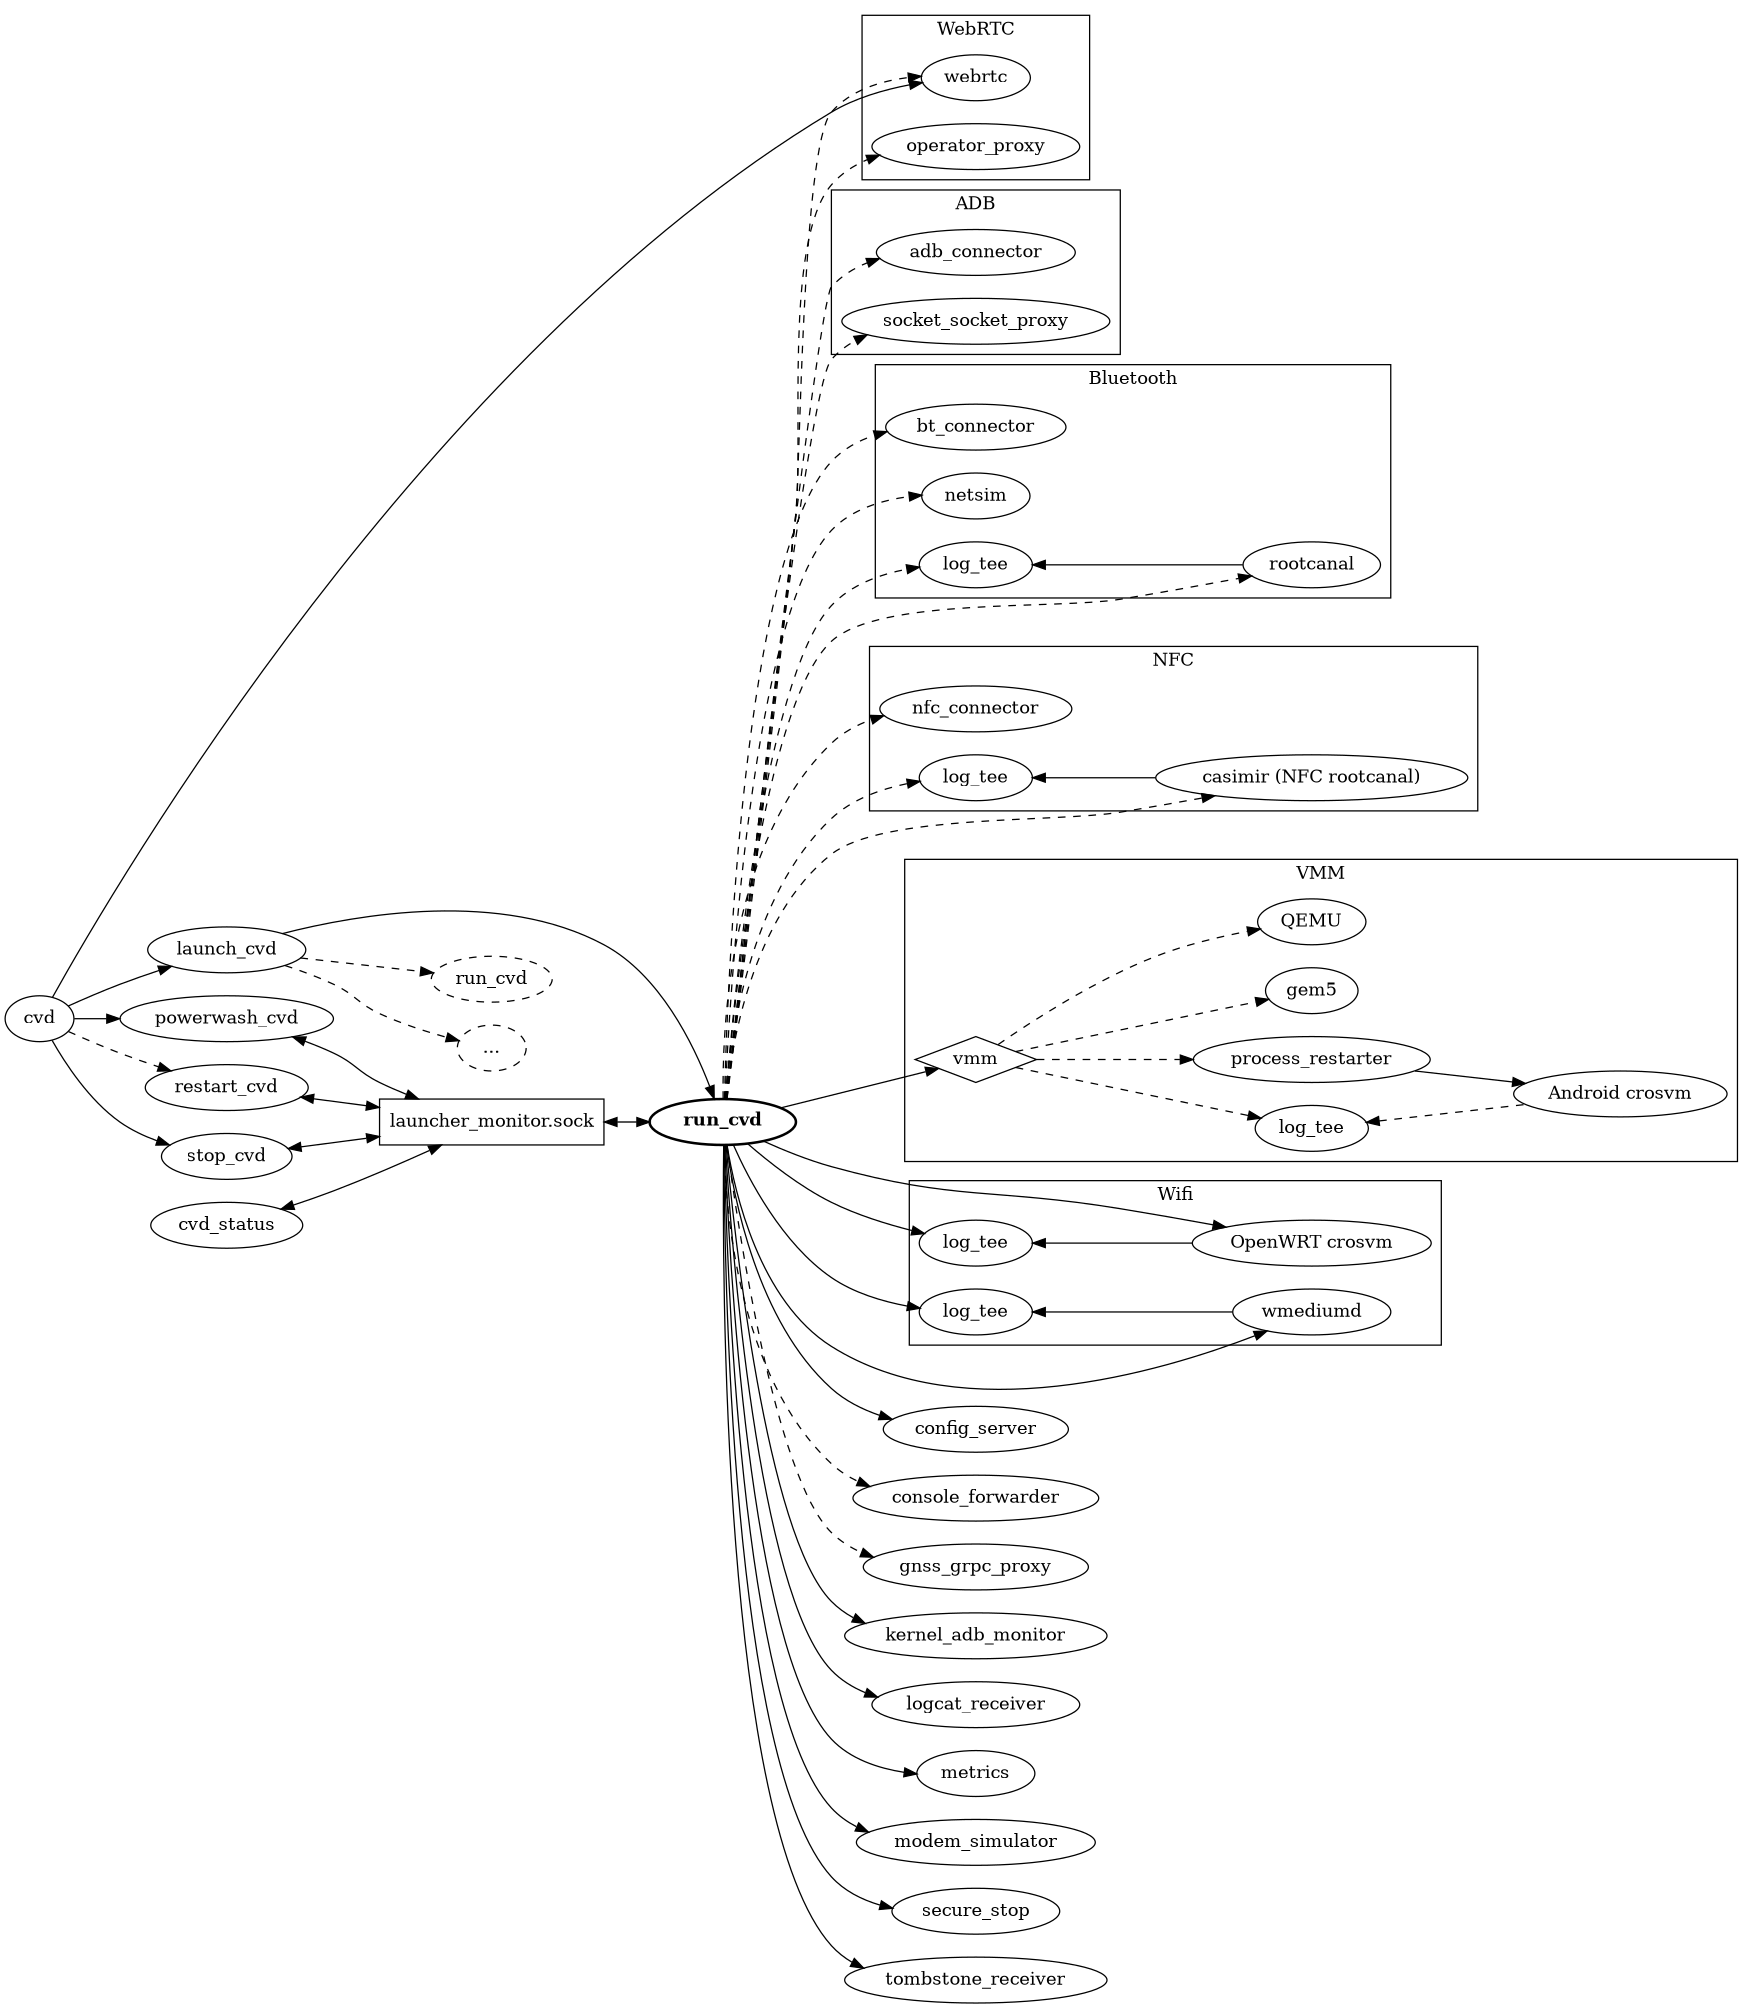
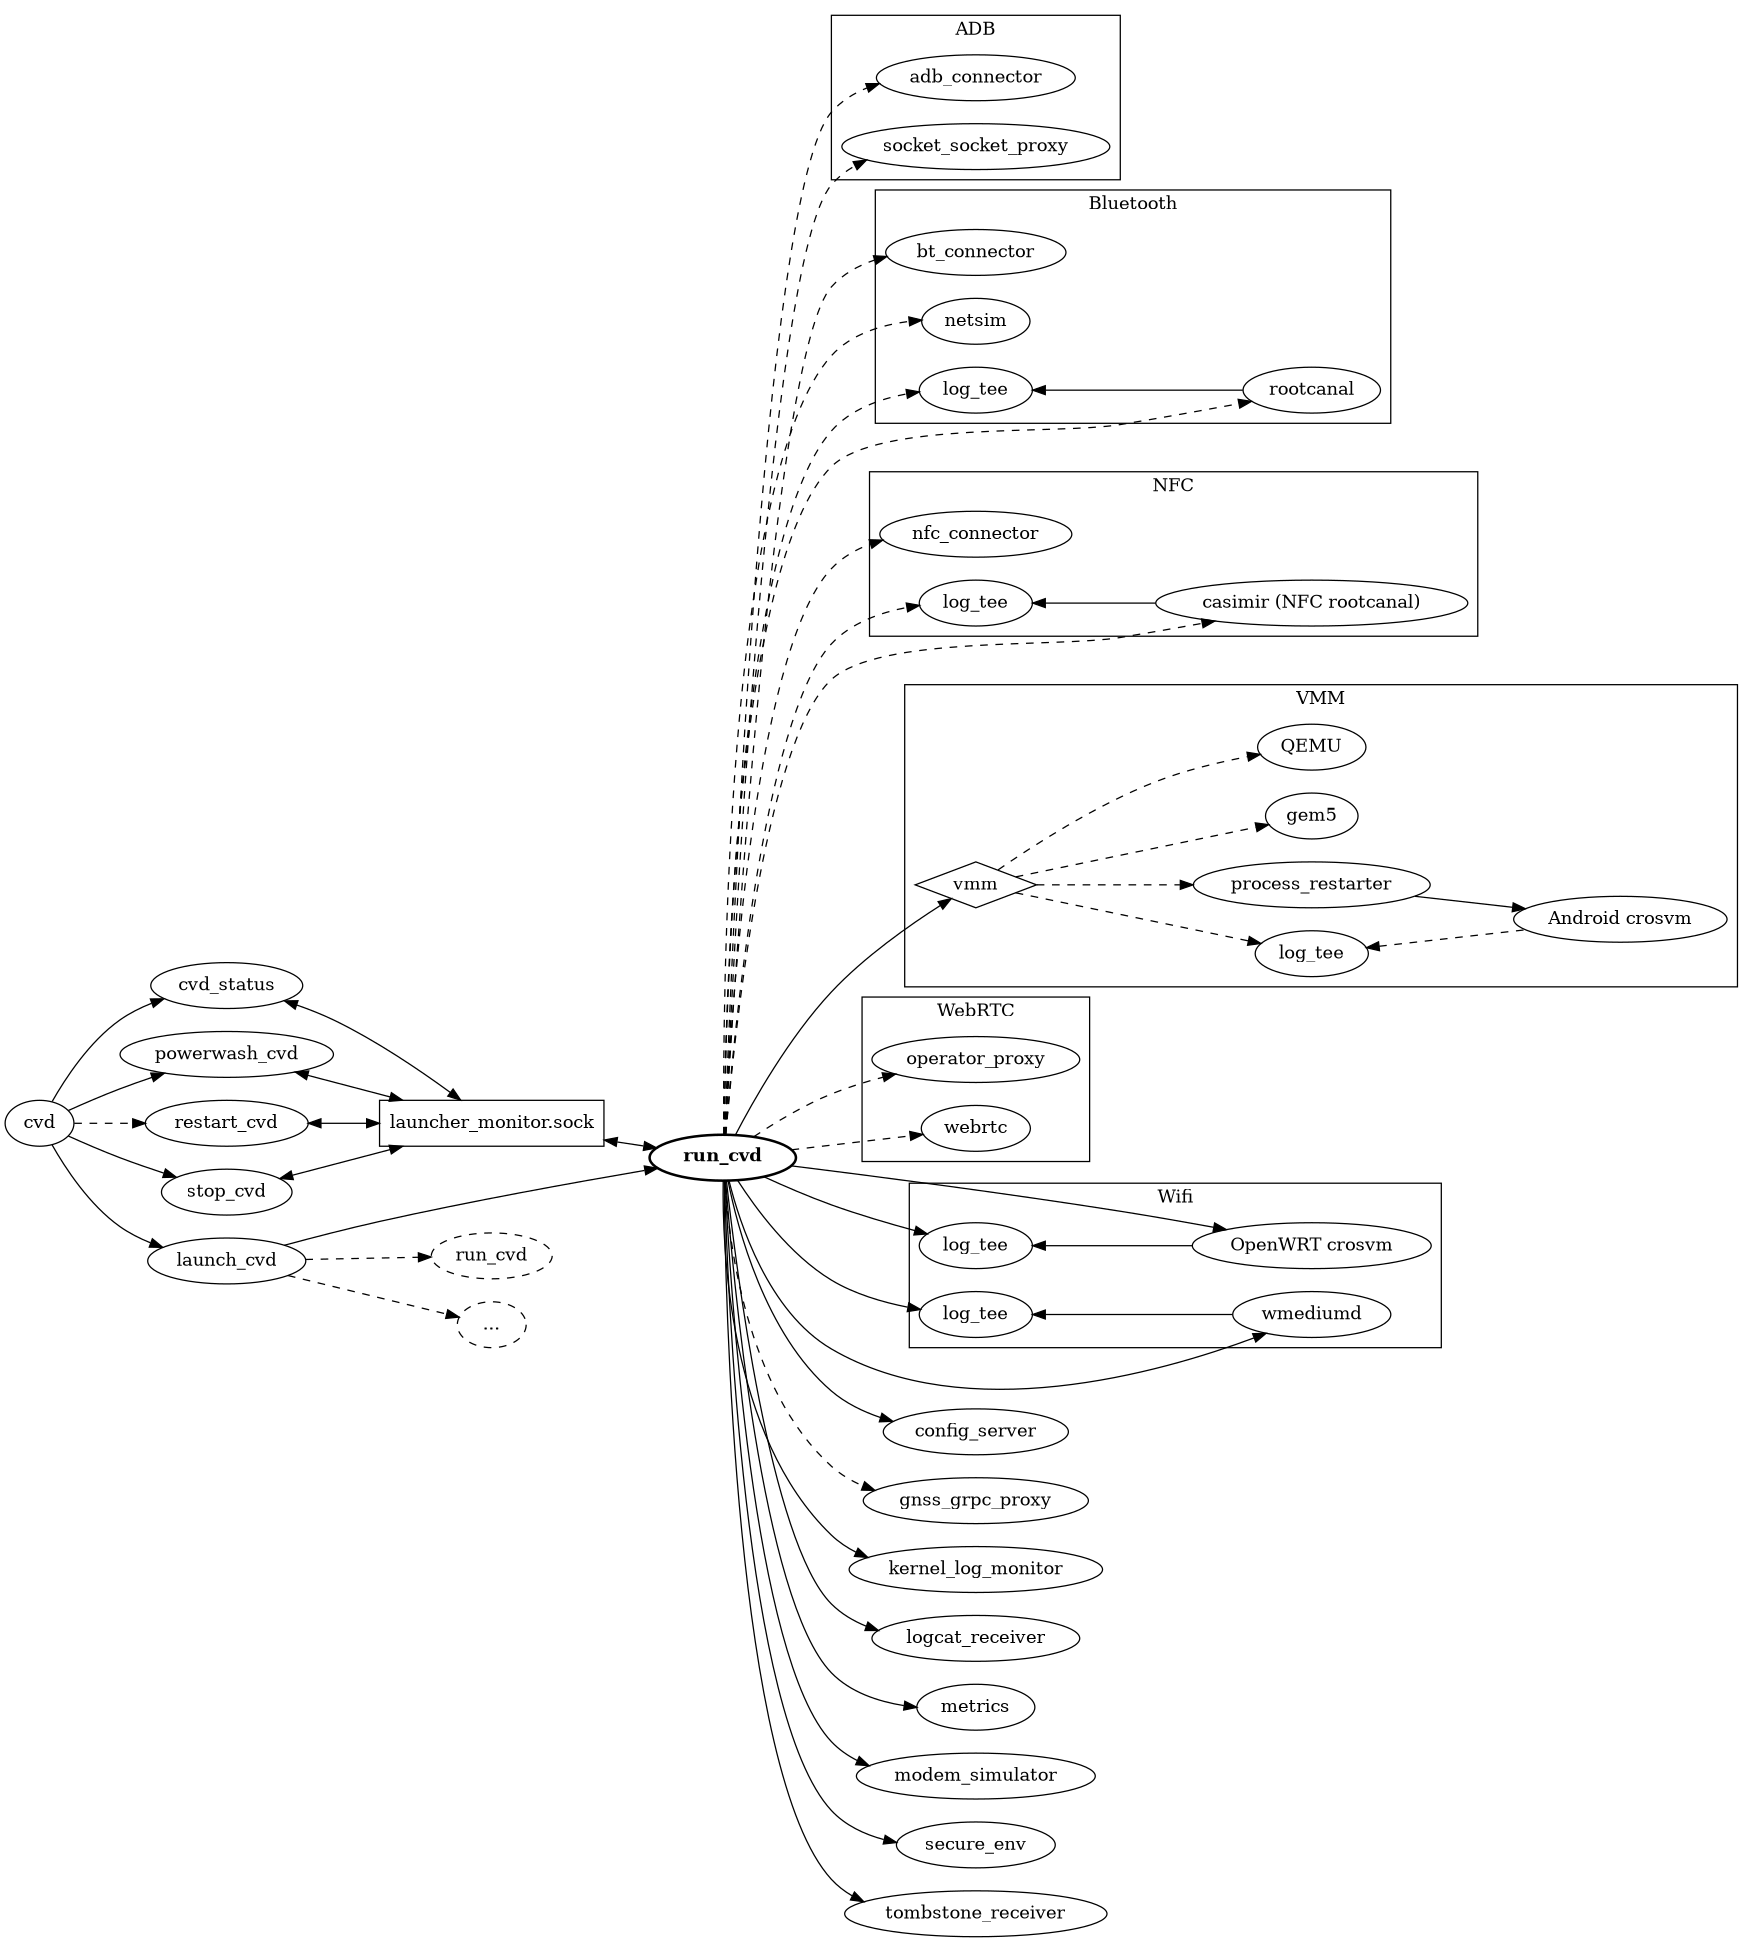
(417, 476) -> (94, 1044)
(976, 1498) -> none
(976, 1636) -> (976, 1570)
(976, 1911) -> (976, 1845)
